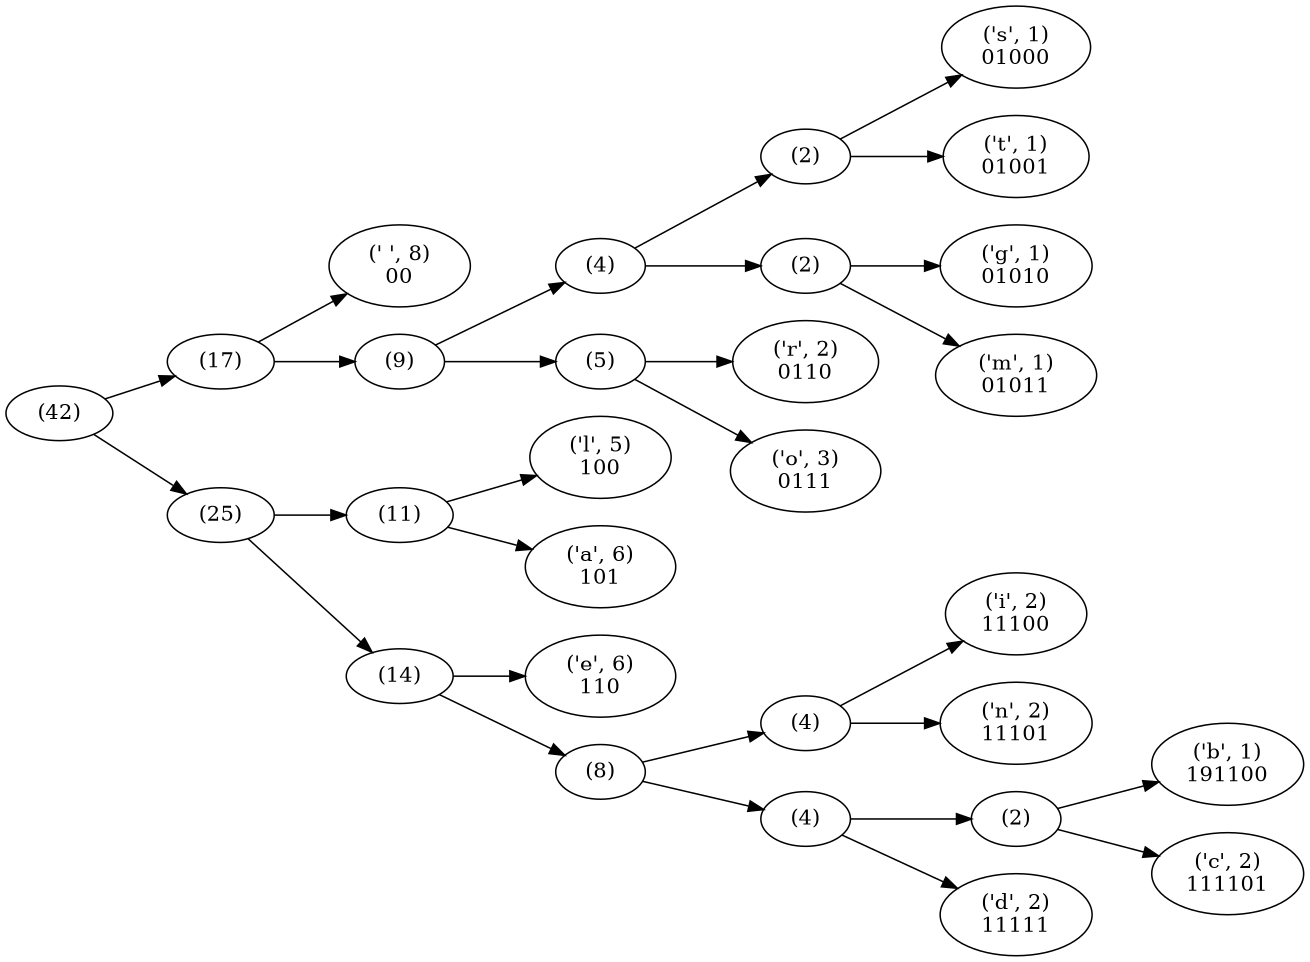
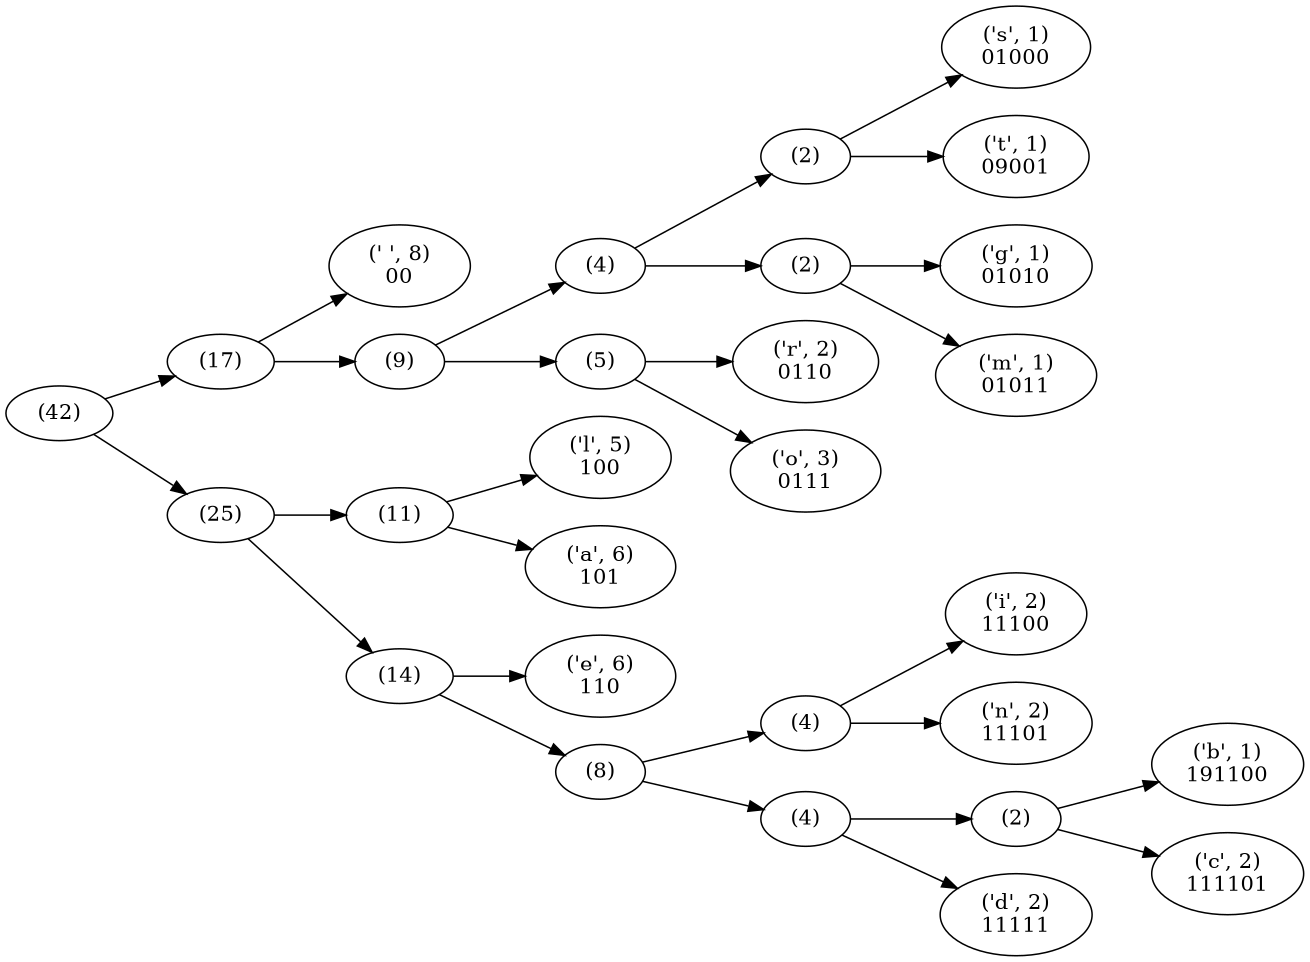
(1016, 157) -> (1016, 157)
